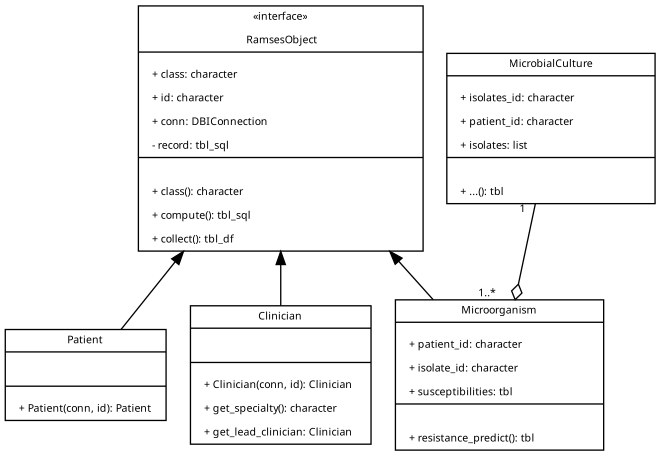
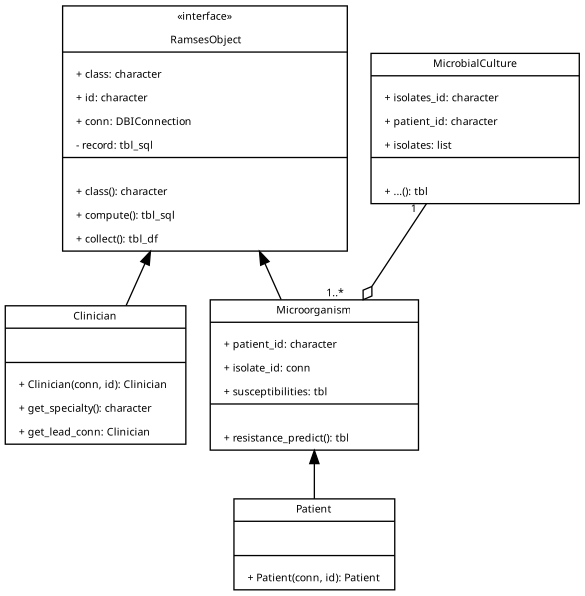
(148, 296) -> (314, 481)
(462, 368) -> (266, 368)
(277, 432) -> (84, 432)
